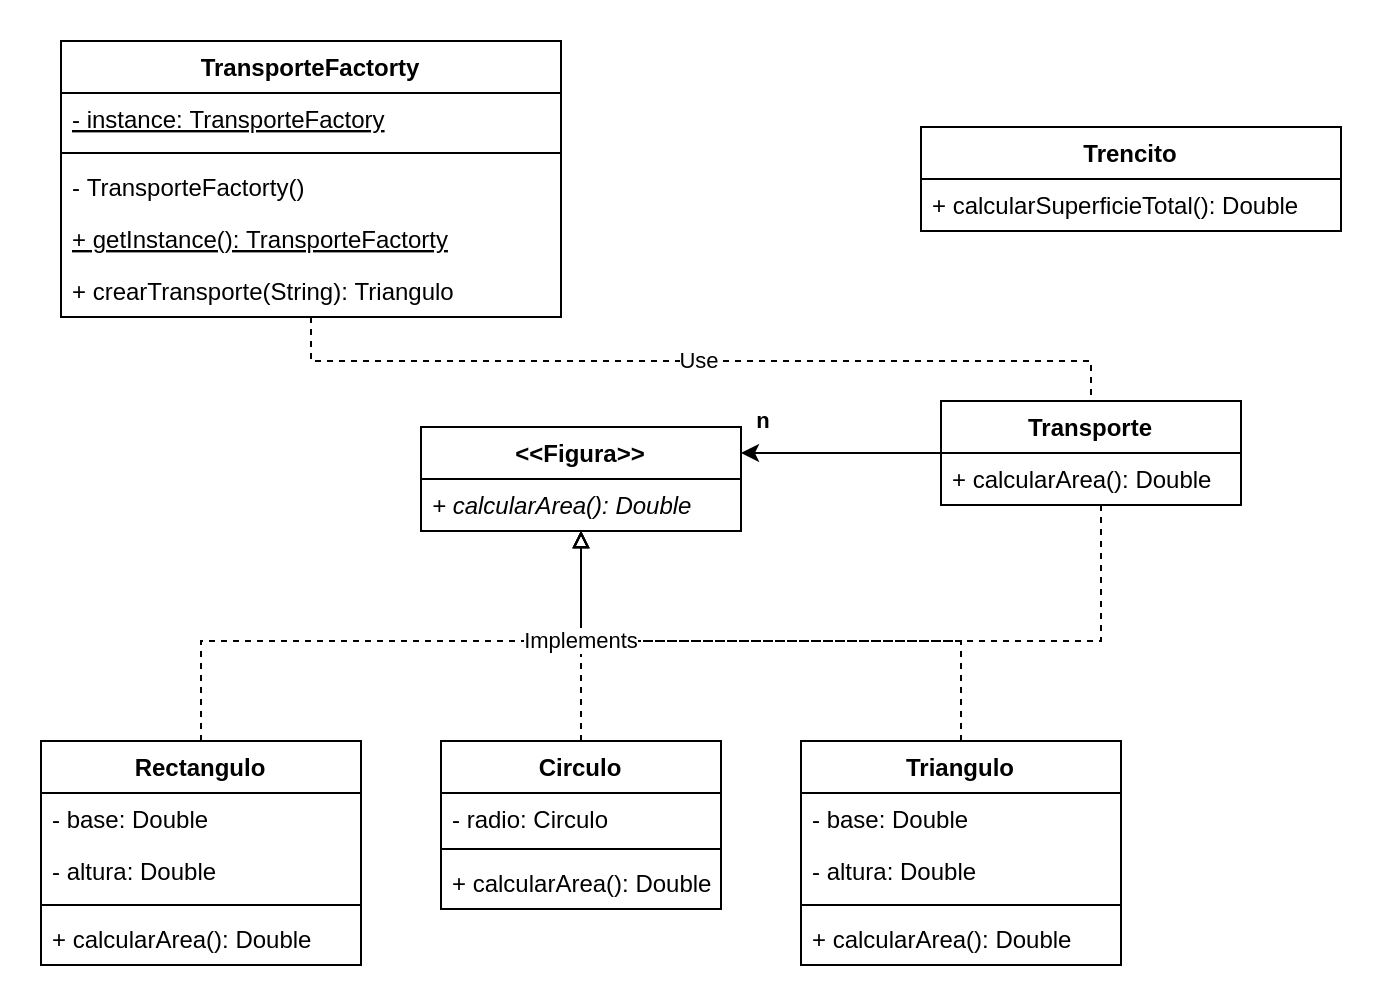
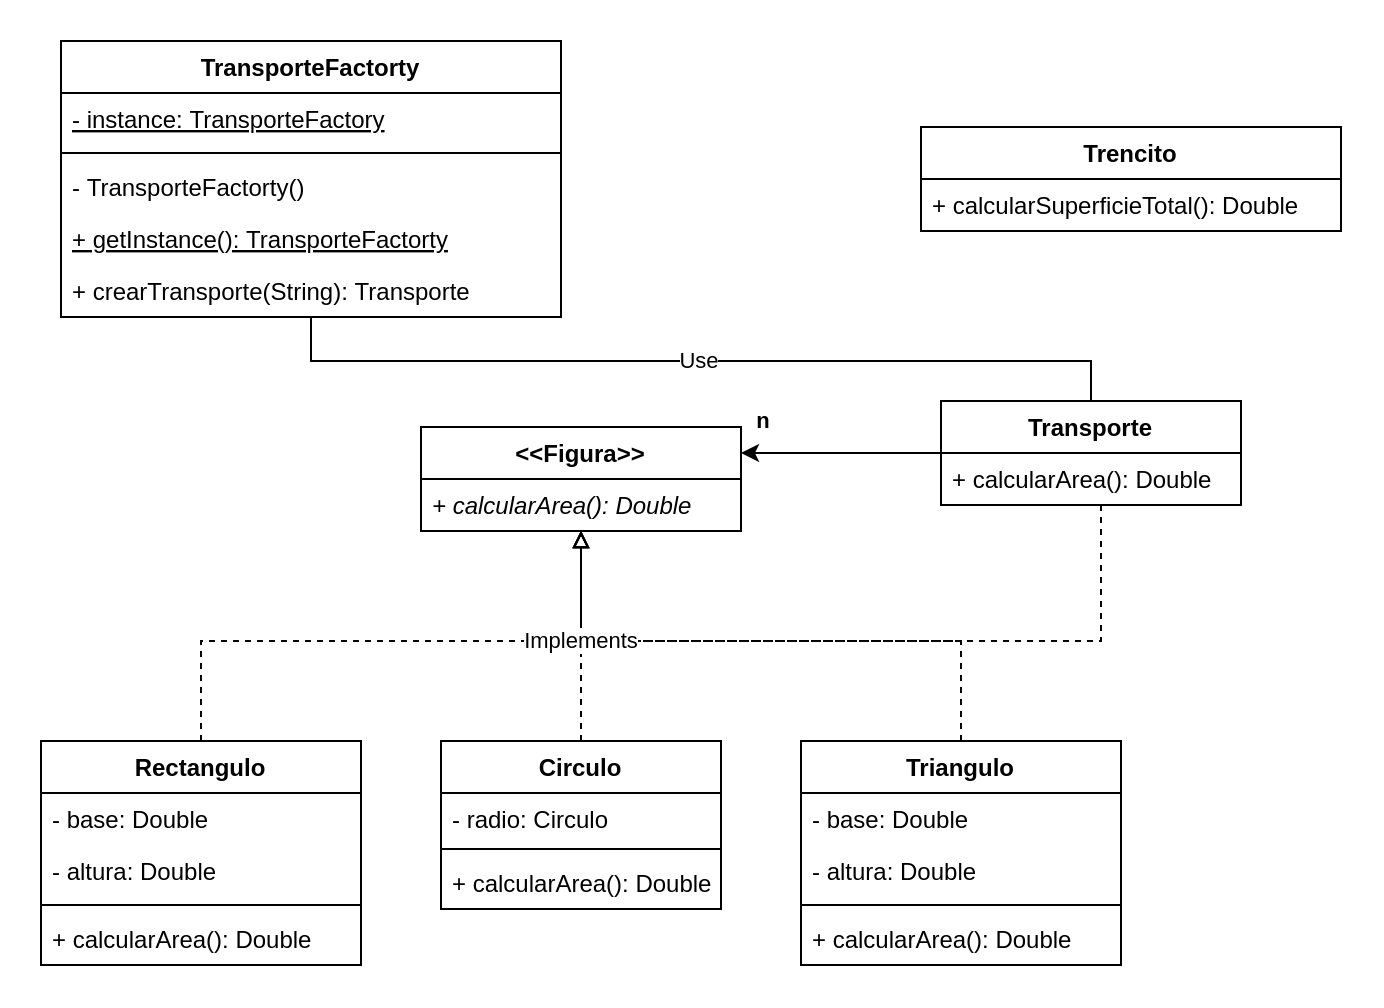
(298, 292) -> (311, 292)
(923, 361) -> (923, 361)
